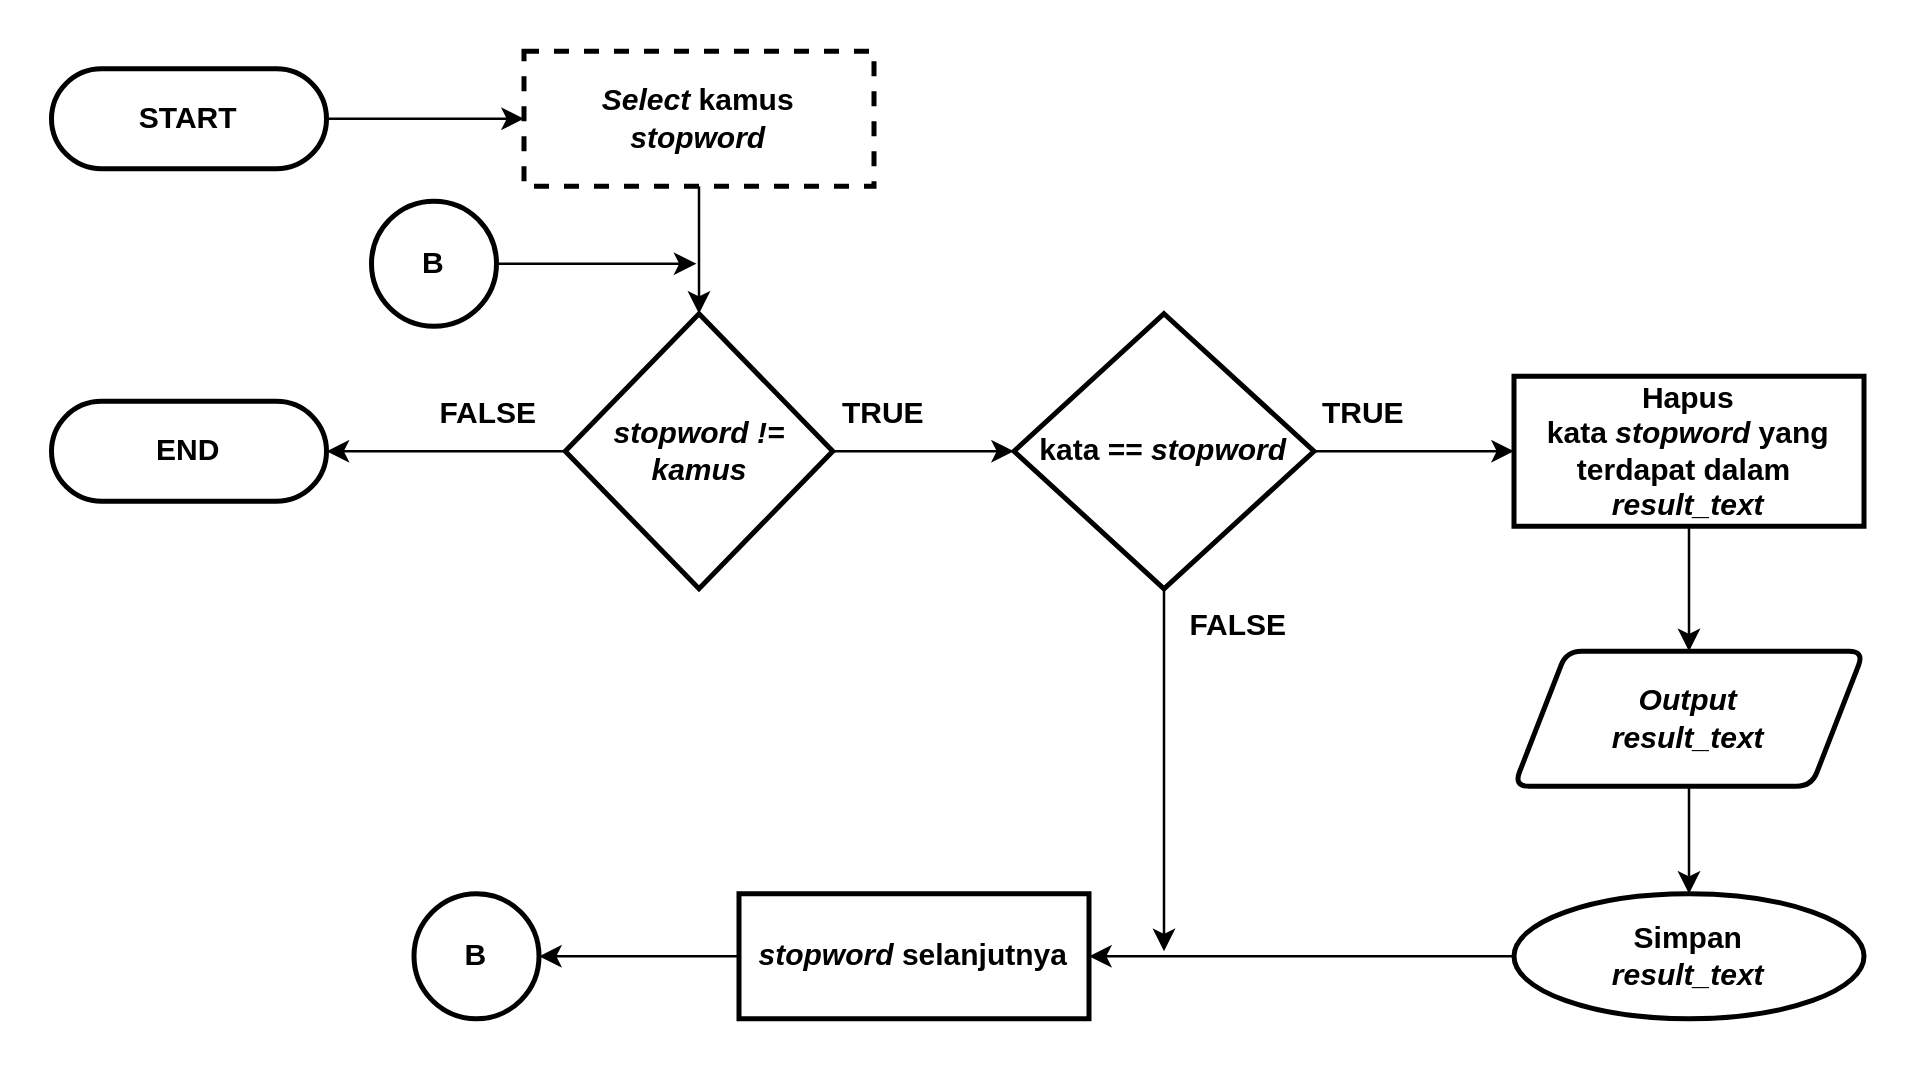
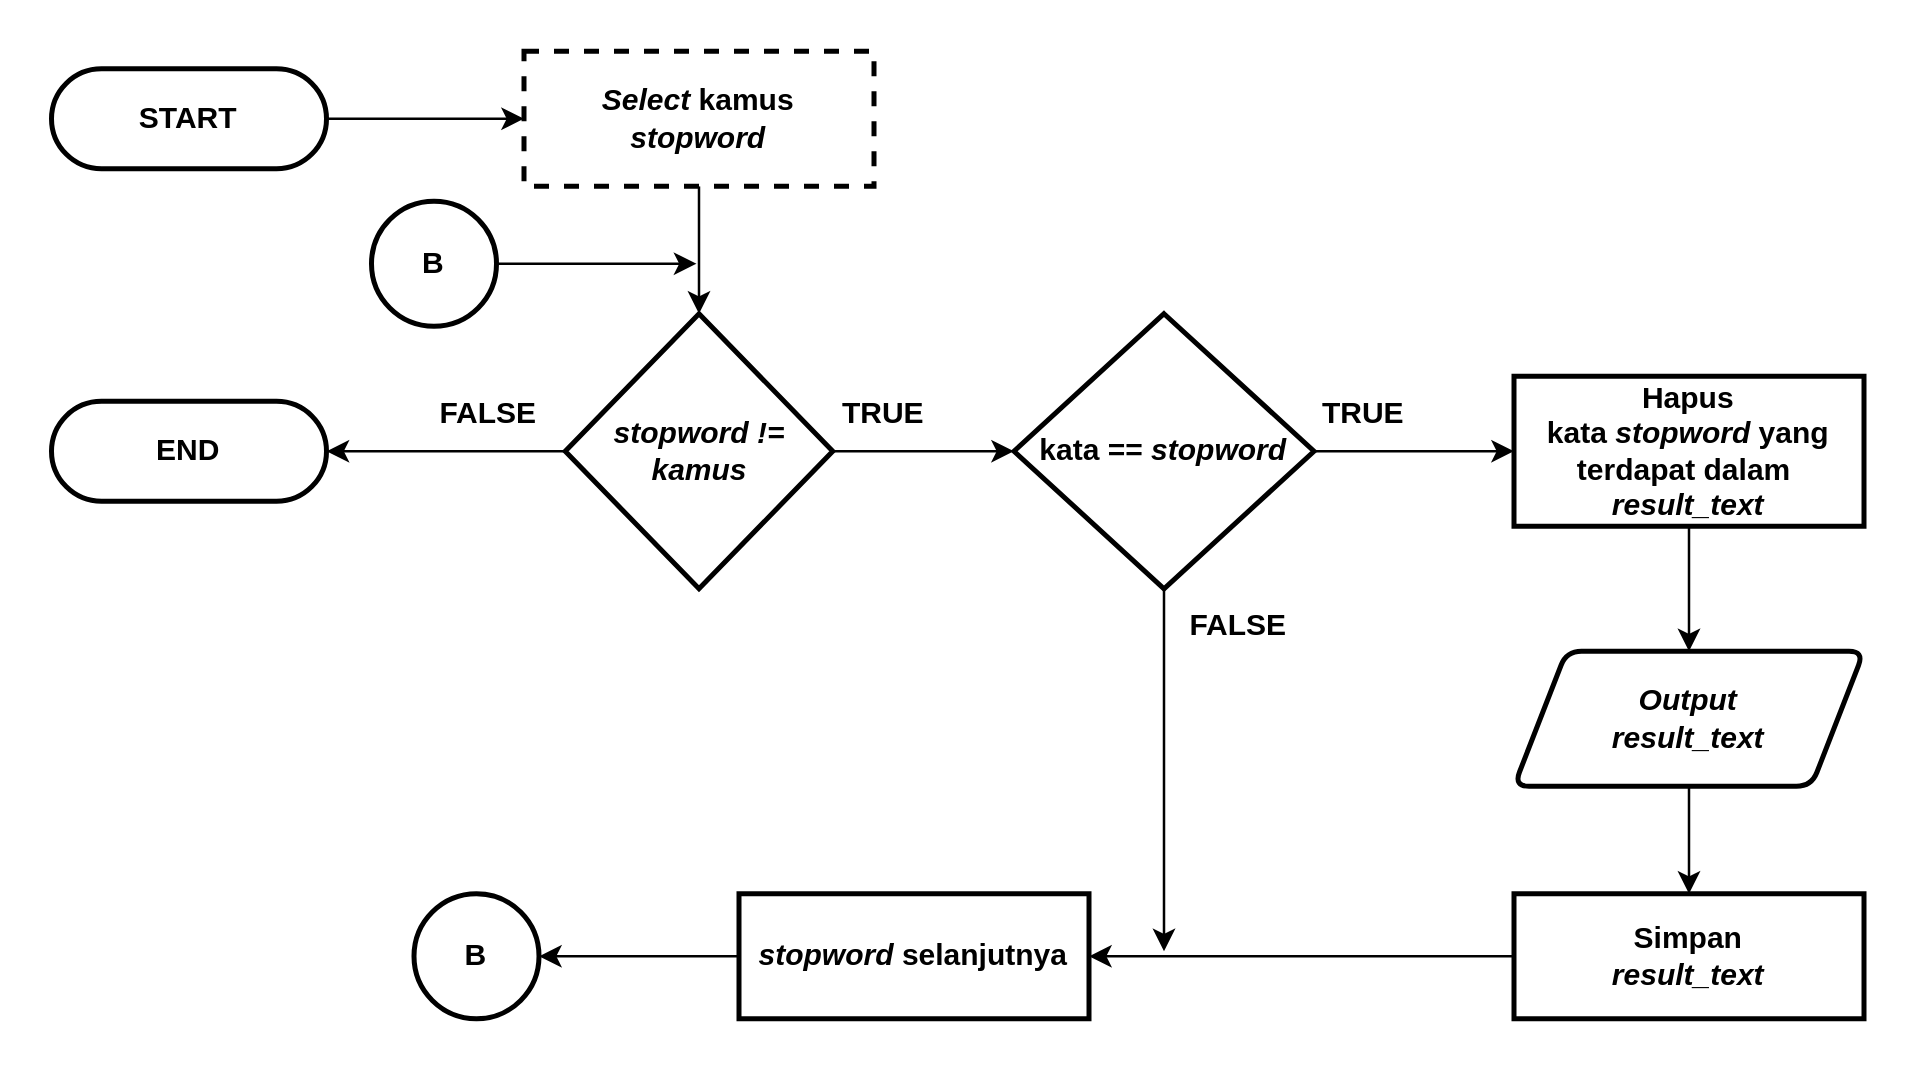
(1689, 956) -> (1689, 956)
